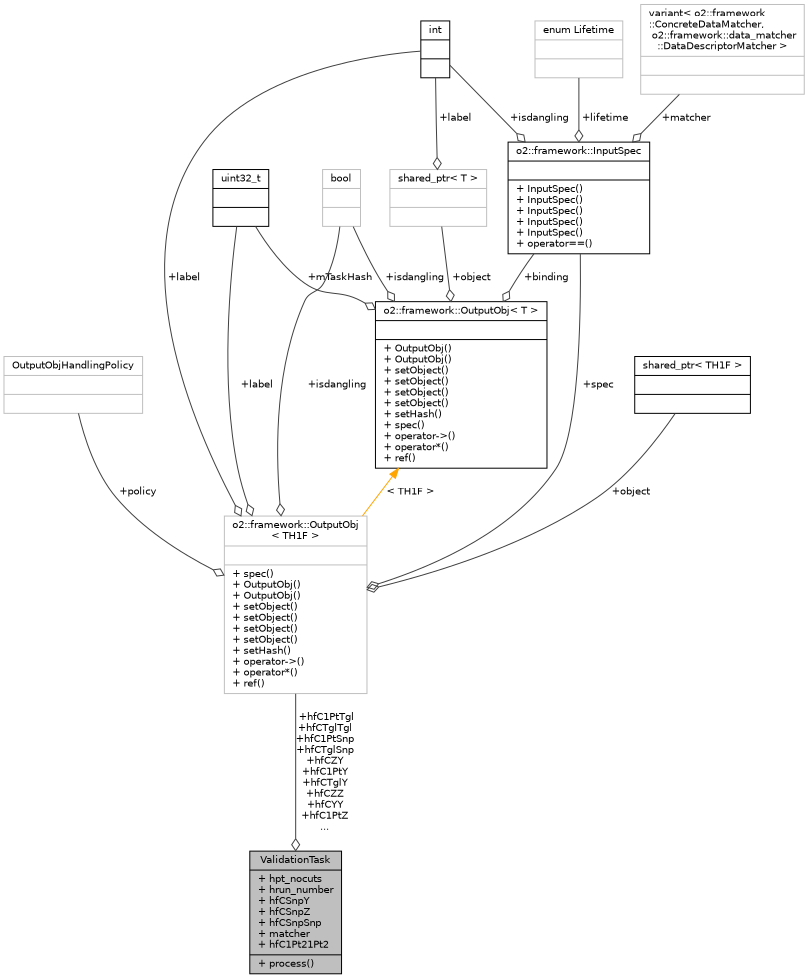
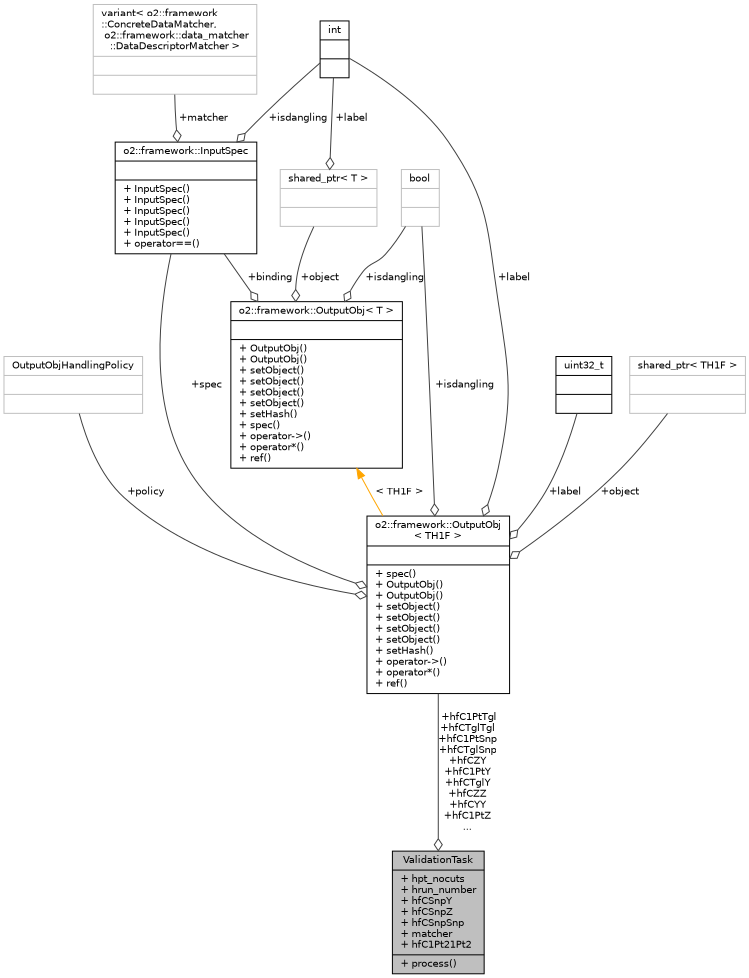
(579, 49) -> none
(300, 280) -> none
(693, 385) -> (688, 385)
(296, 605) -> (438, 605)
